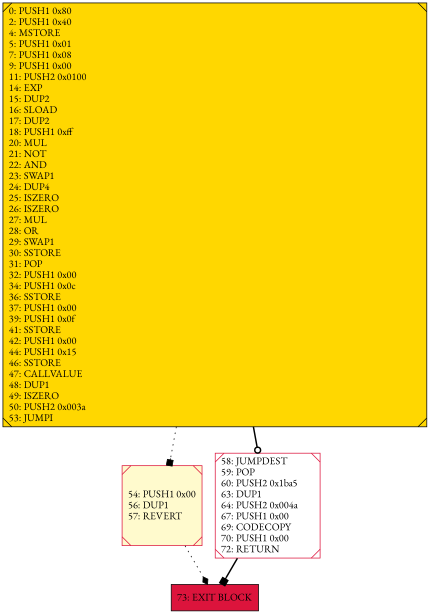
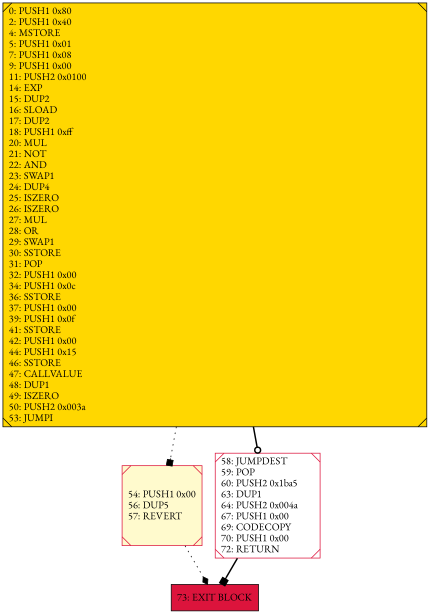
(162, 506) -> (162, 506)
